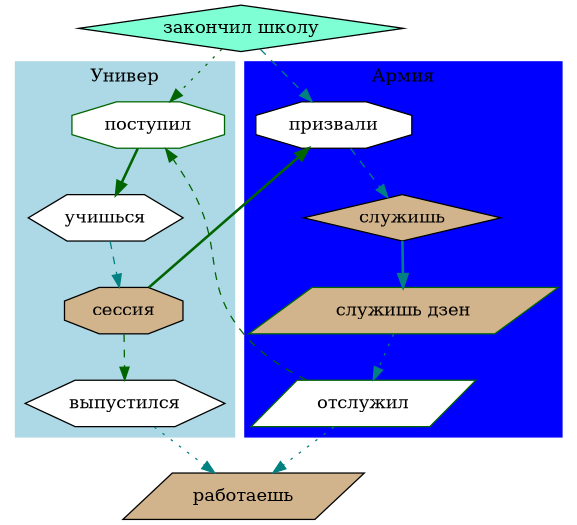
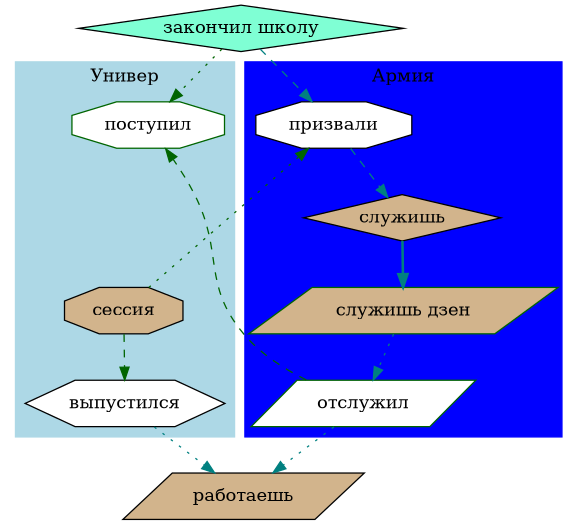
(106, 218) -> none
(224, 222) -> (224, 222)
